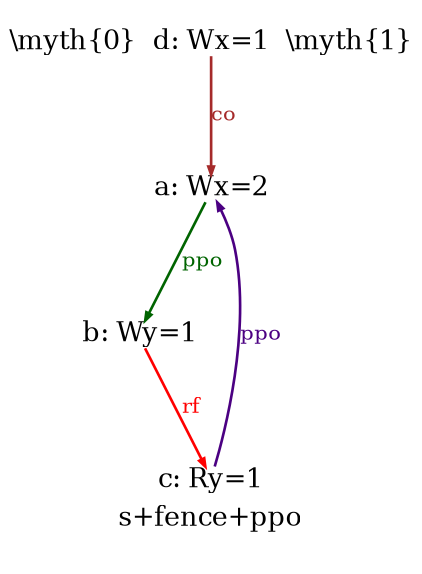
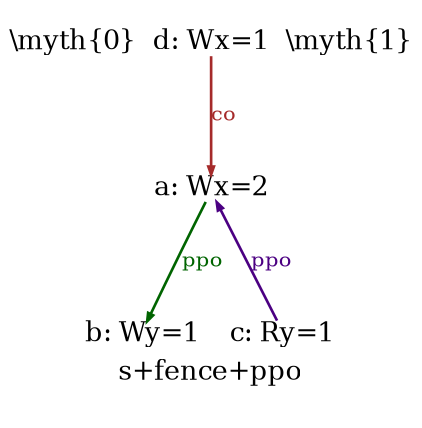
(173, 404) -> none
